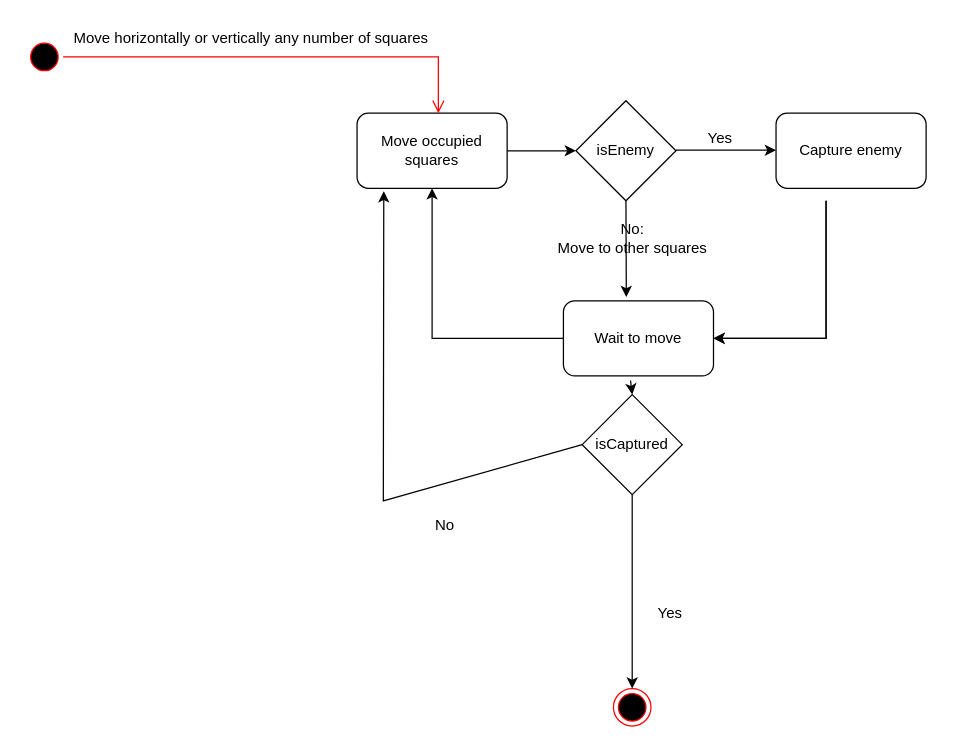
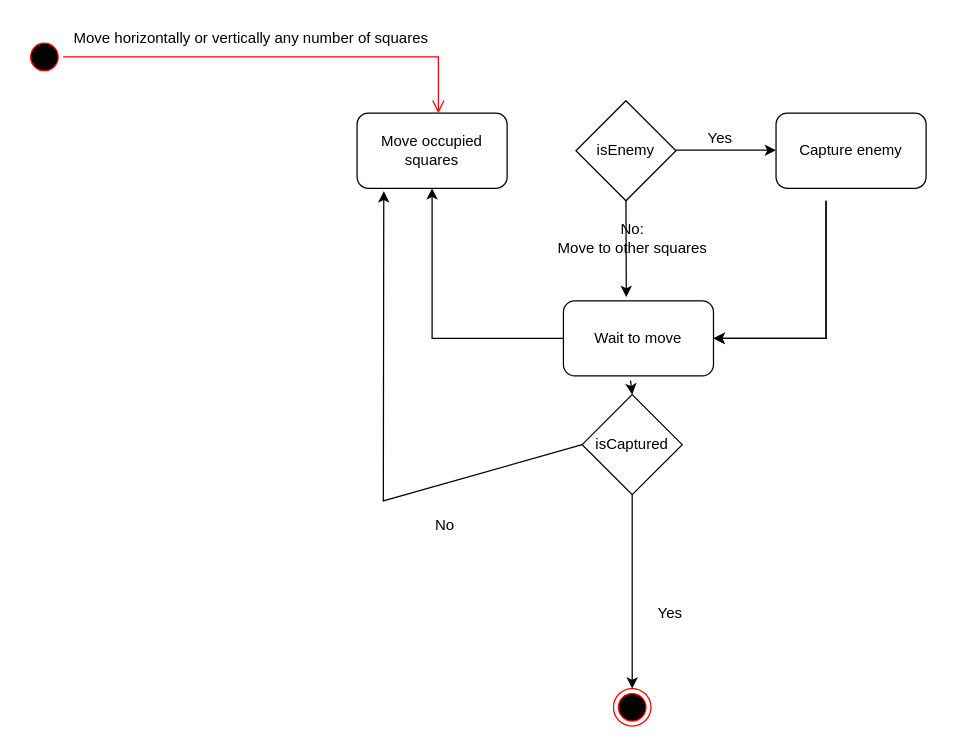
(537, 151) -> none
